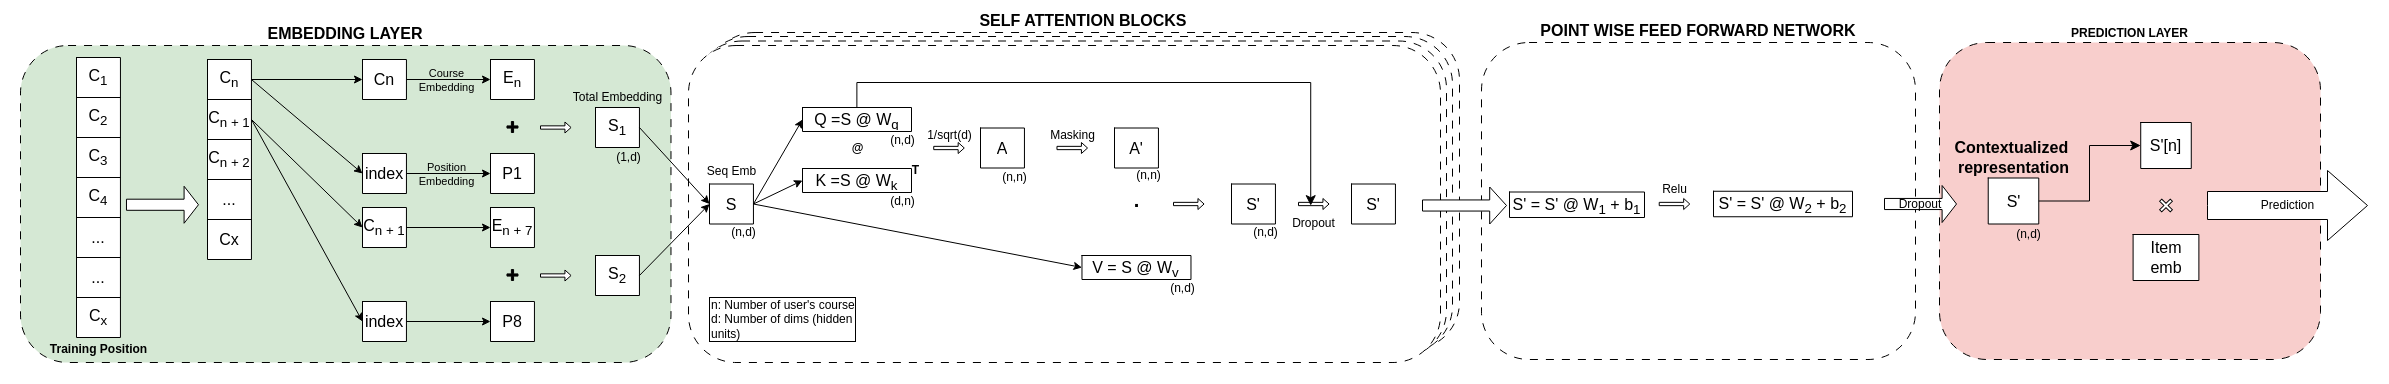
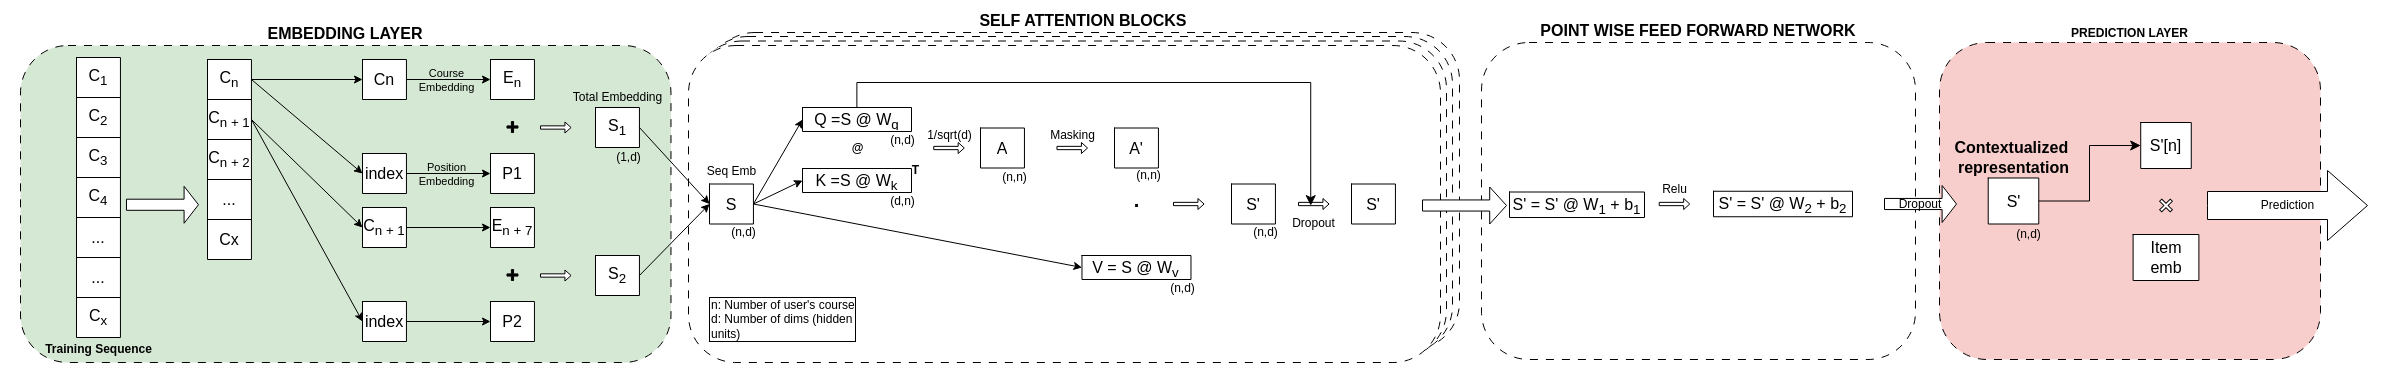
(513, 322) -> (513, 322)
(99, 350) -> (99, 350)
